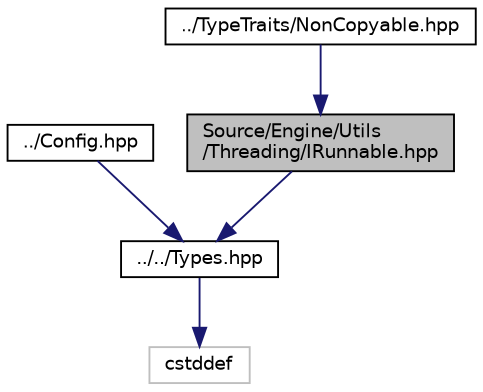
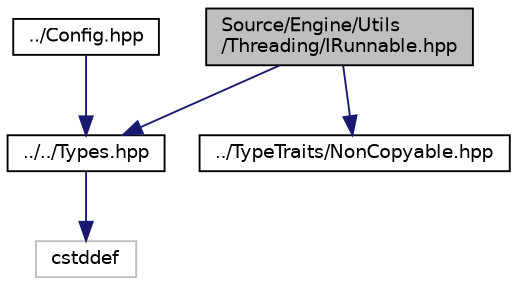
(321, 70) -> (347, 91)
